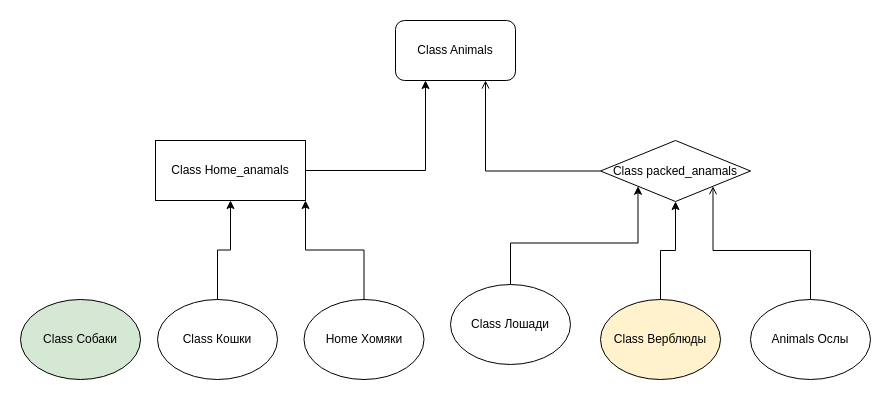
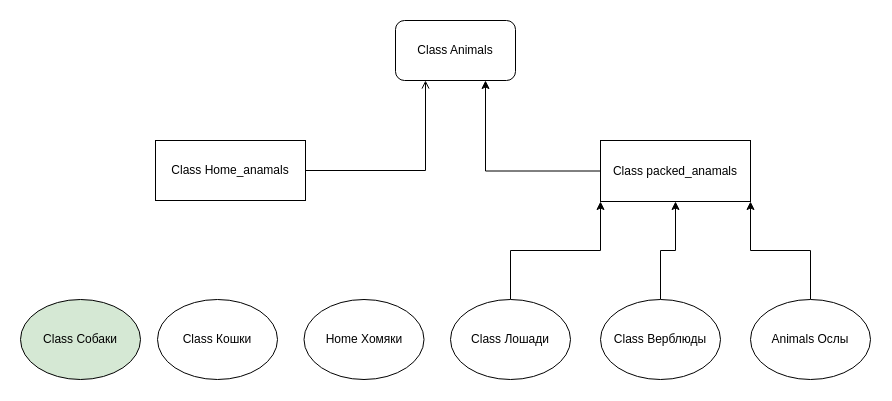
(486, 87) -> (486, 89)
(426, 89) -> (426, 87)
(676, 171) -> (676, 171)
(713, 239) -> (751, 230)
(221, 250) -> none
(338, 250) -> none
(511, 325) -> (511, 340)
(661, 340) -> (661, 340)
